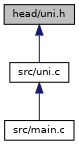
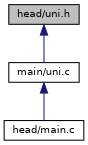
(39, 72) -> (44, 72)
(39, 130) -> (44, 130)
